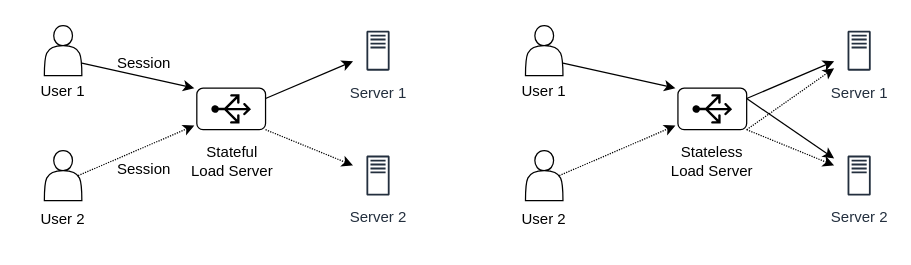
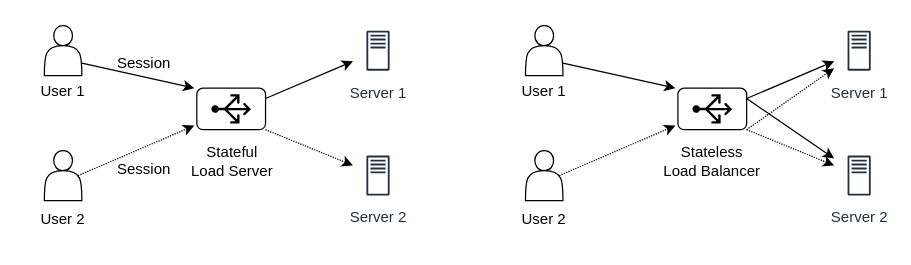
(713, 162) -> (713, 162)
